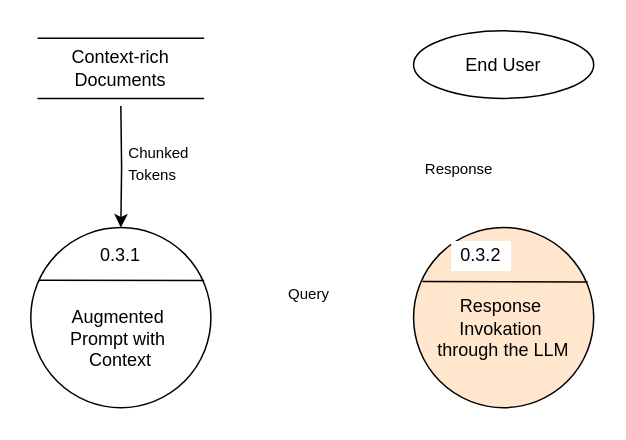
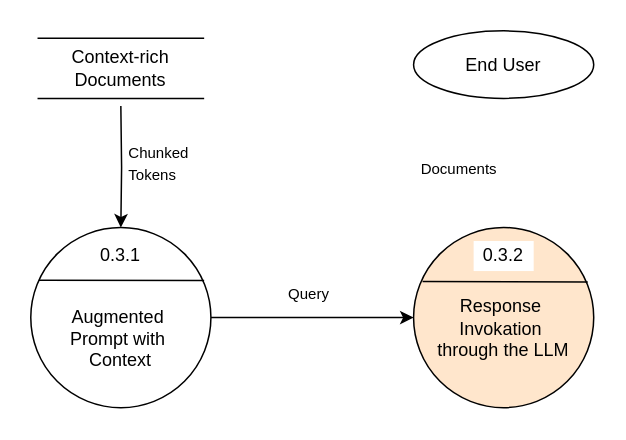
(459, 169) -> (459, 169)
(481, 256) -> (503, 256)
none -> (307, 317)
